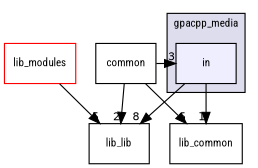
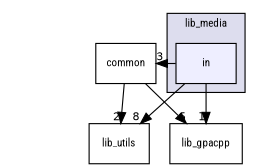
(206, 24) -> (206, 24)
(40, 63) -> none
(160, 63) -> (172, 63)
(119, 144) -> (119, 144)
(206, 144) -> (206, 144)
